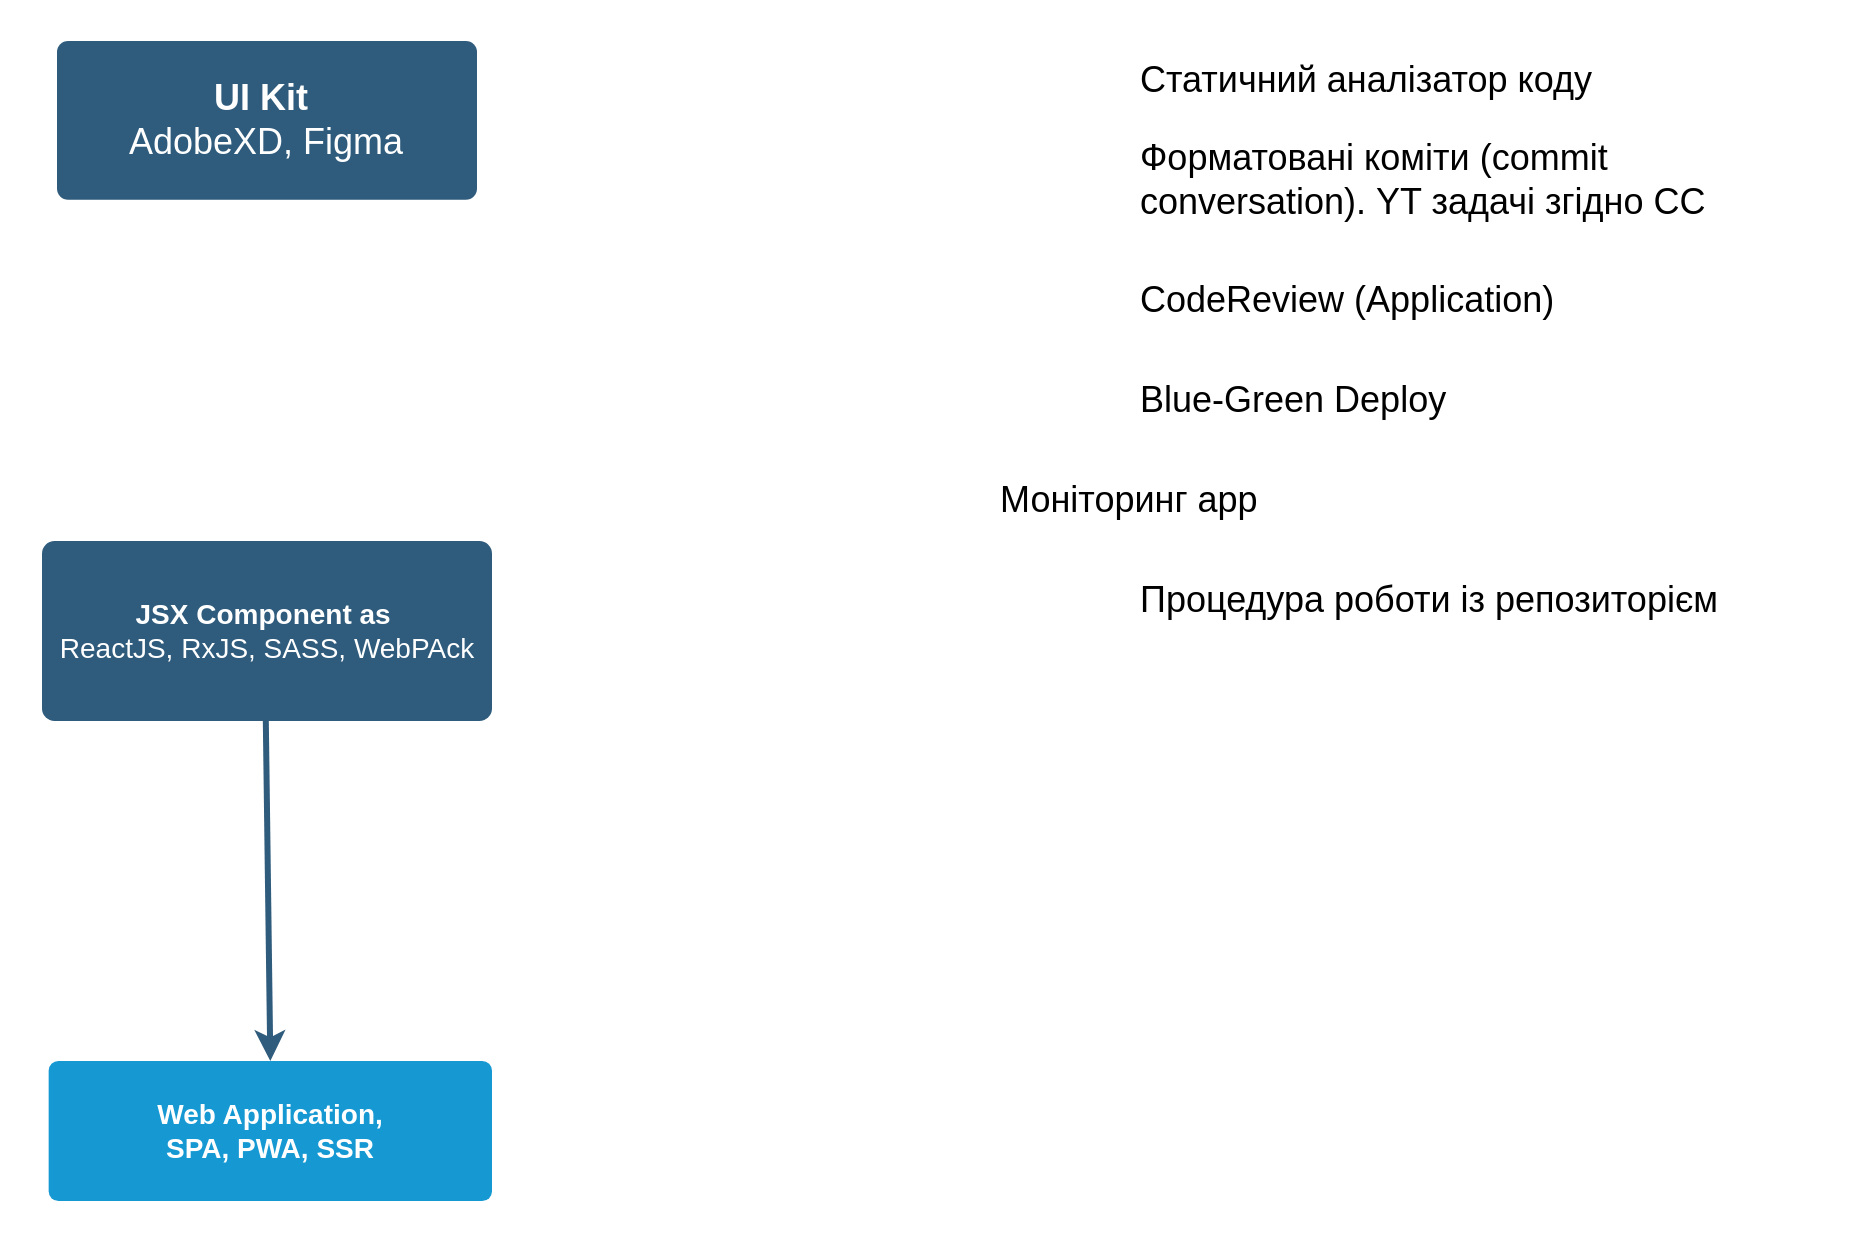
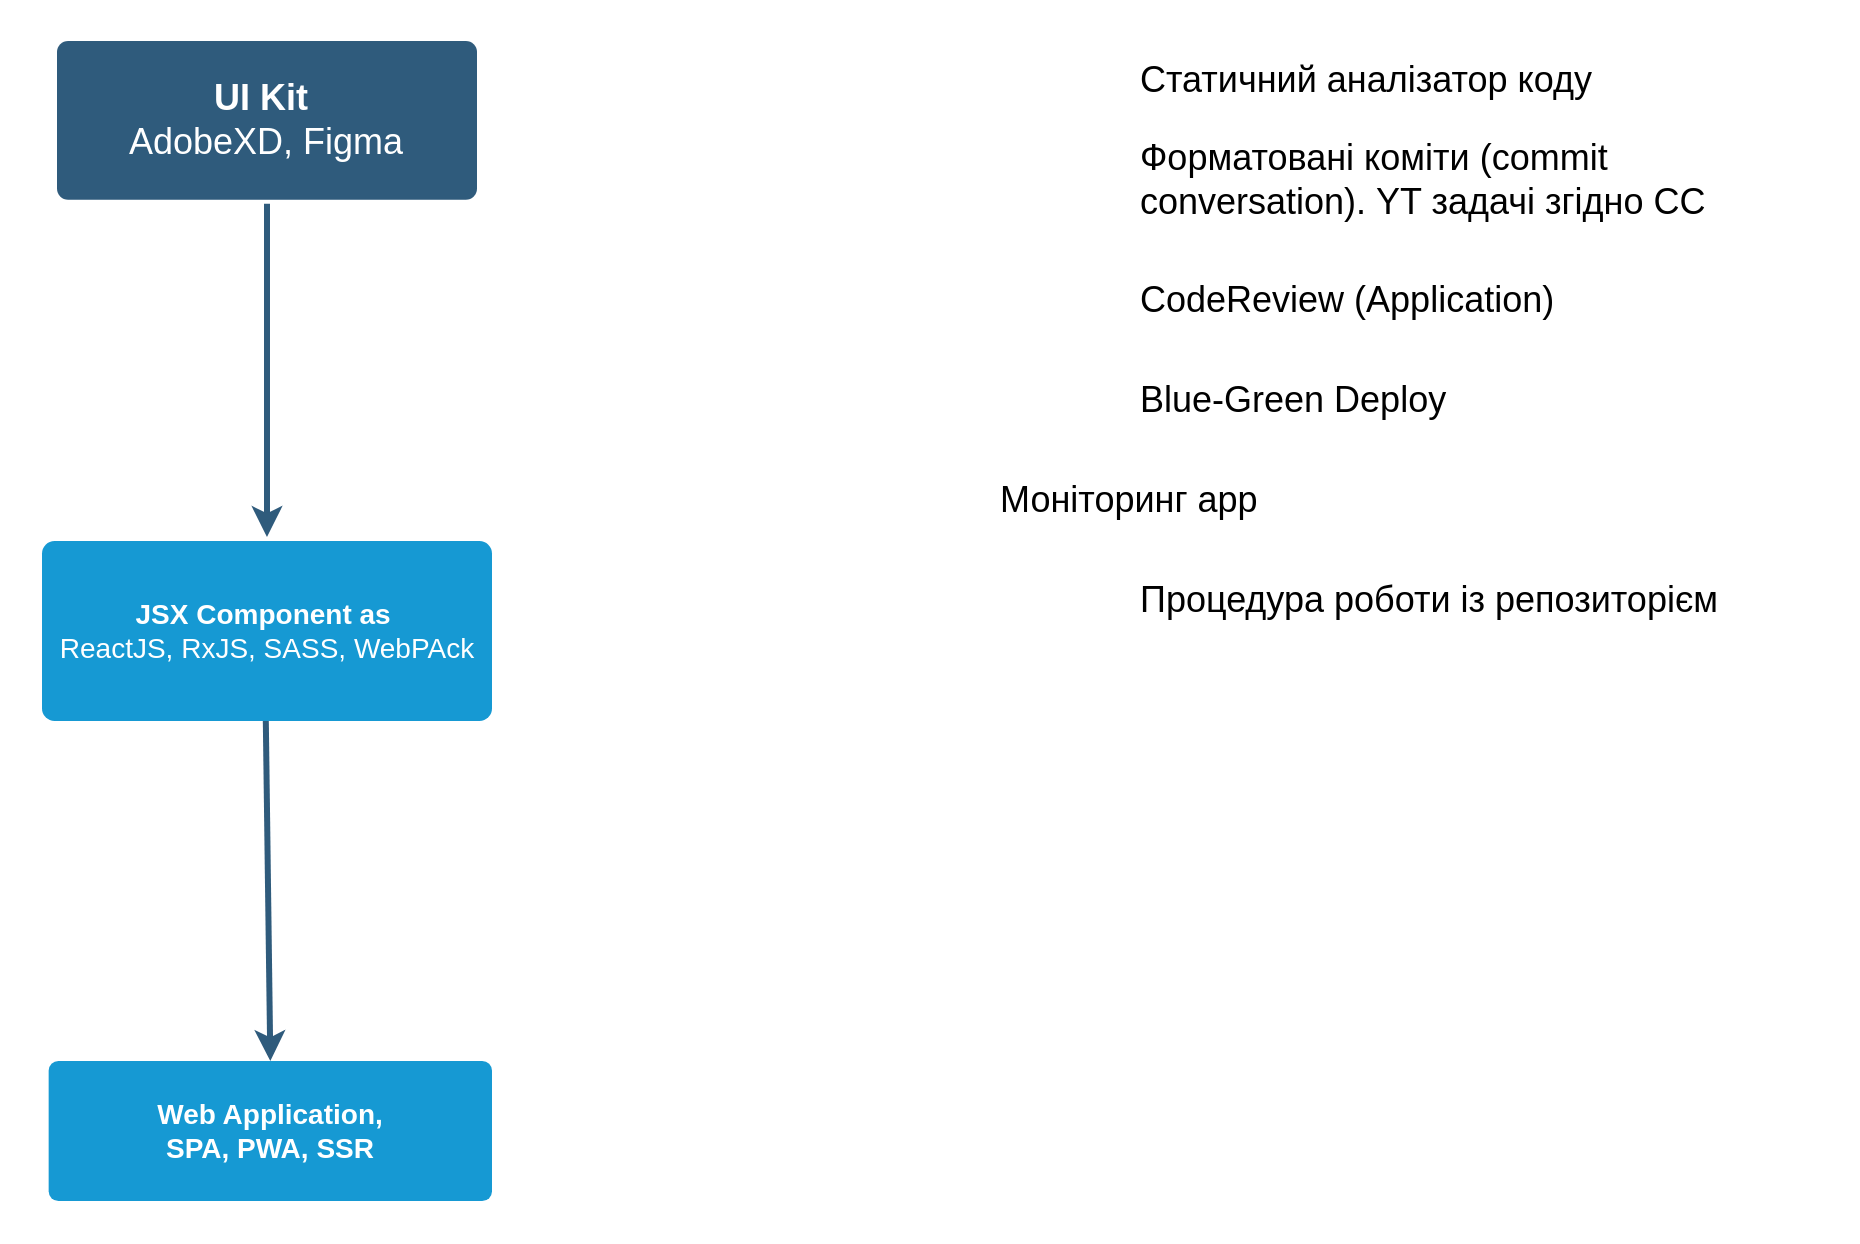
none -> (267, 360)
(267, 631) -> (267, 631)
